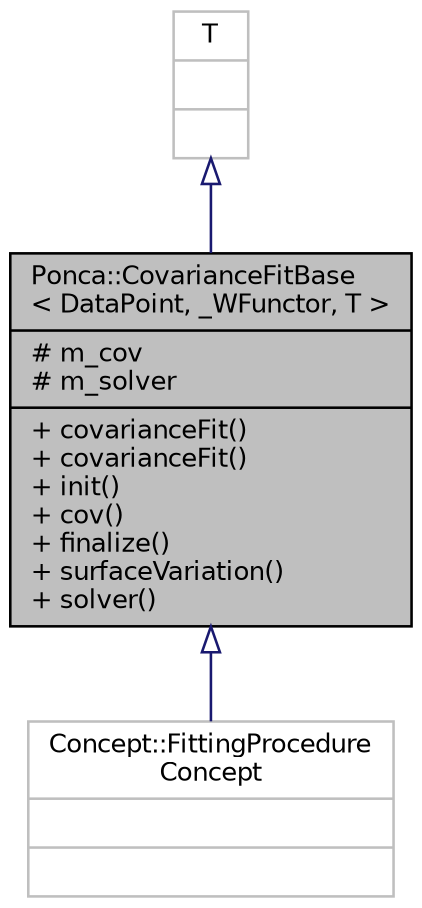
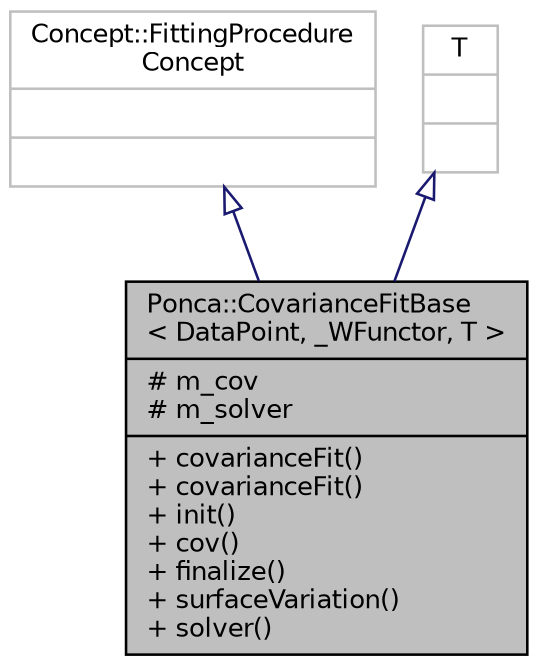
(211, 687) -> (246, 246)
